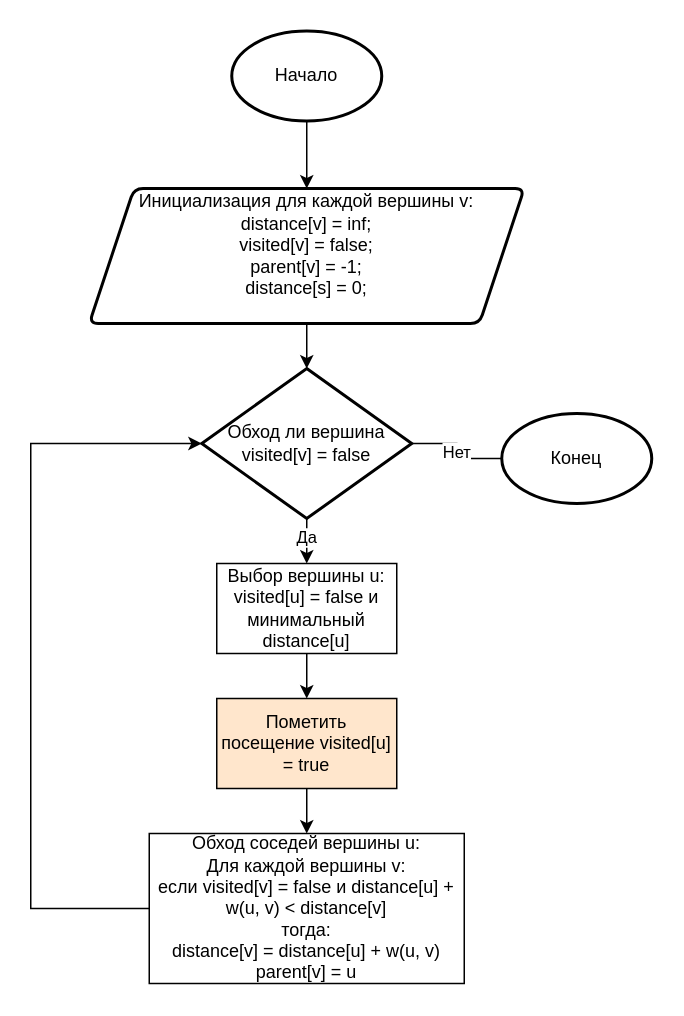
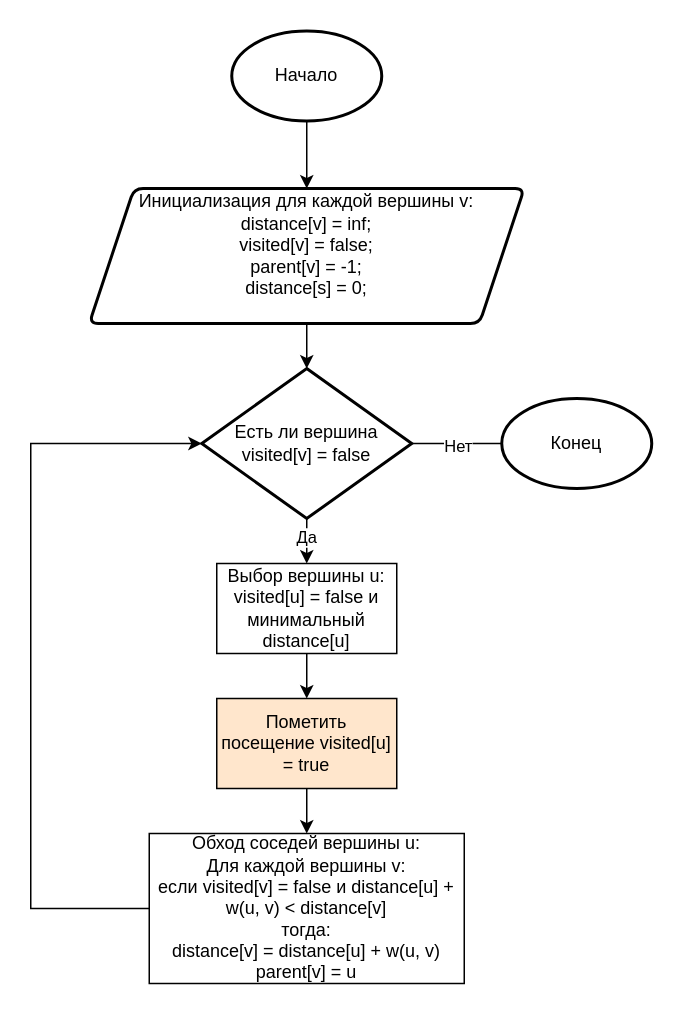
(307, 443) -> (307, 443)
(577, 458) -> (577, 443)
